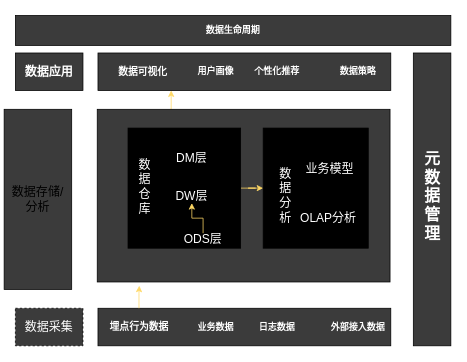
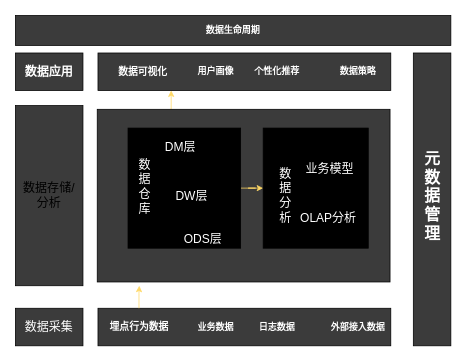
(192, 158) -> (180, 147)
(38, 199) -> (49, 195)
(194, 218) -> none
(49, 327) -> (49, 327)
